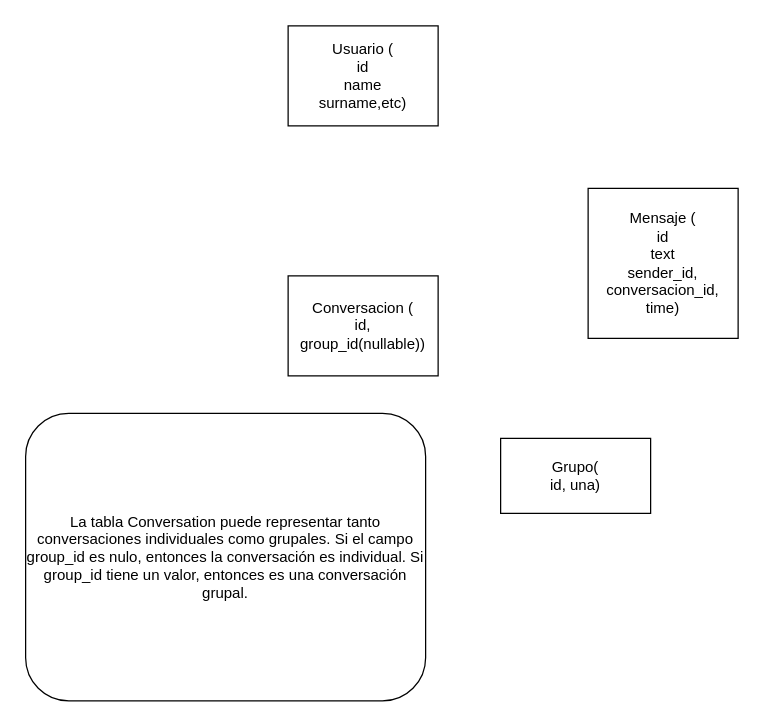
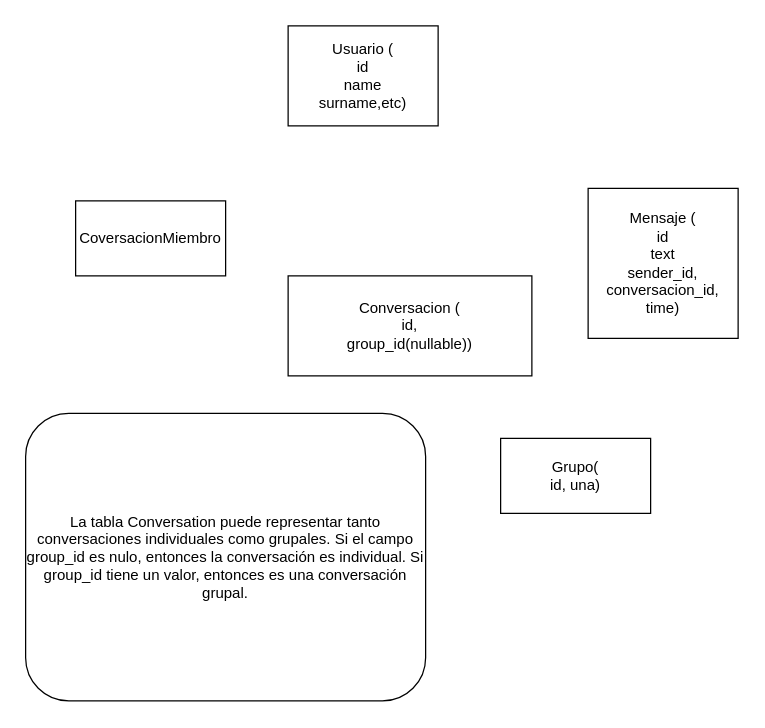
none -> (151, 238)
(363, 326) -> (410, 326)
